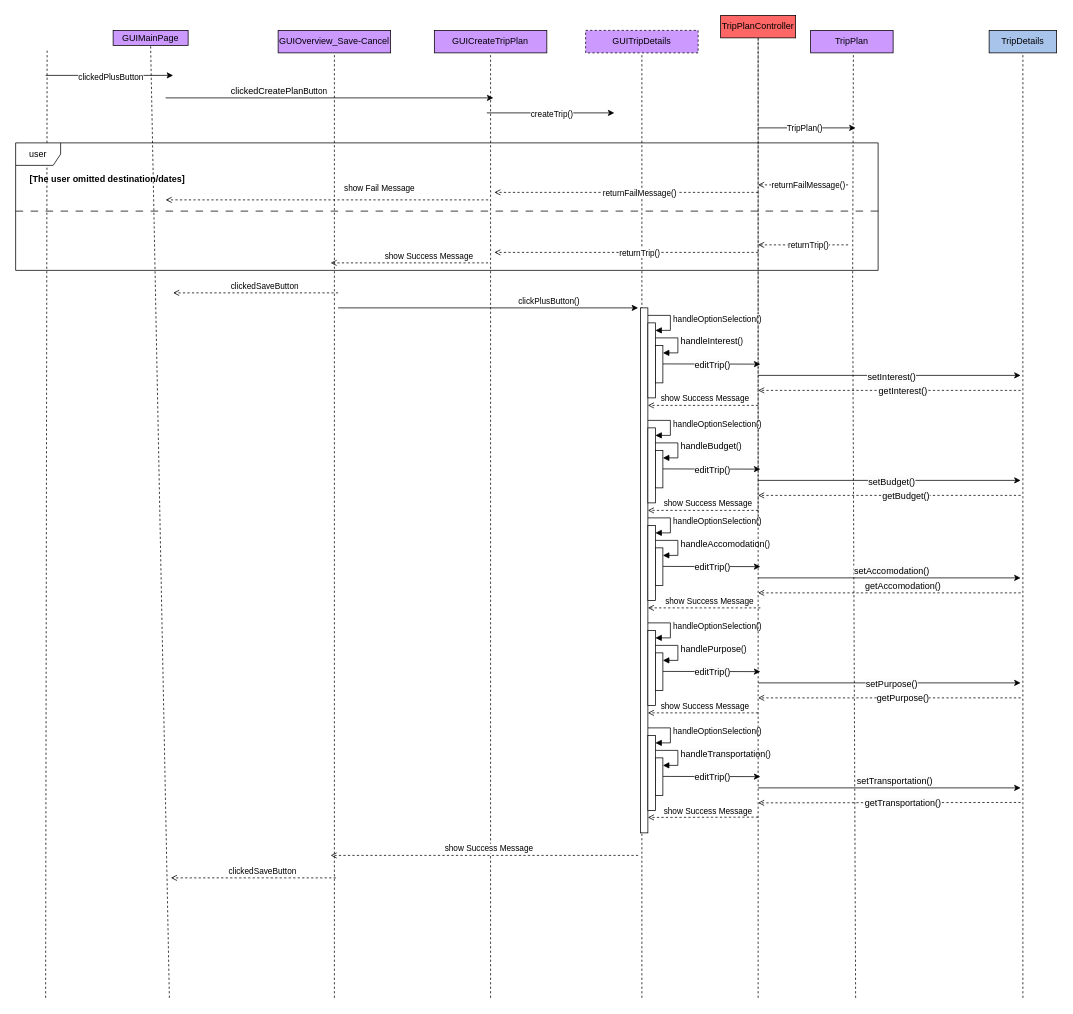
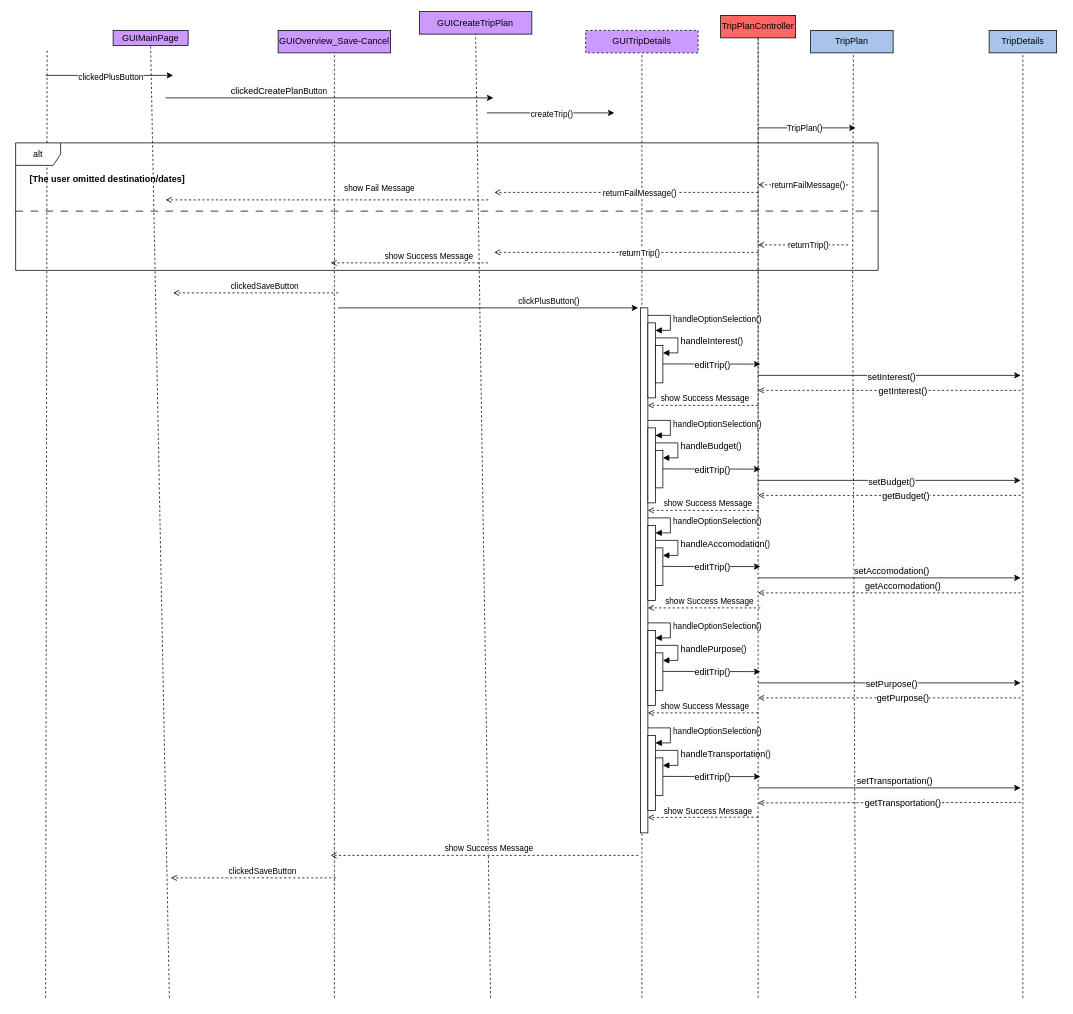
(490, 42) -> (475, 23)
(852, 42) -> (852, 42)
(38, 154) -> (38, 154)
